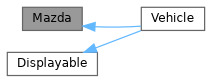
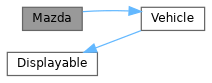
(118, 27) -> (106, 11)
